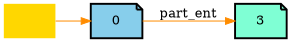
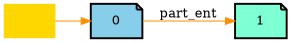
(261, 21) -> (261, 21)
